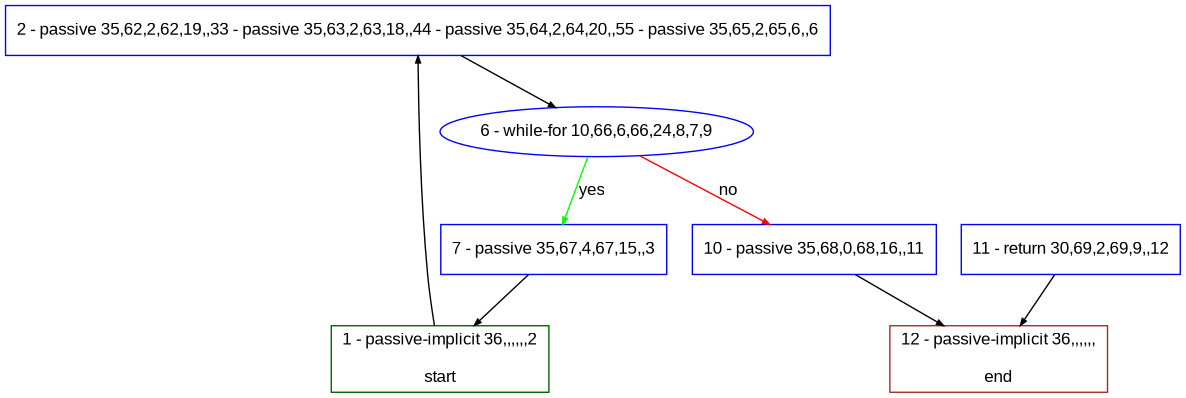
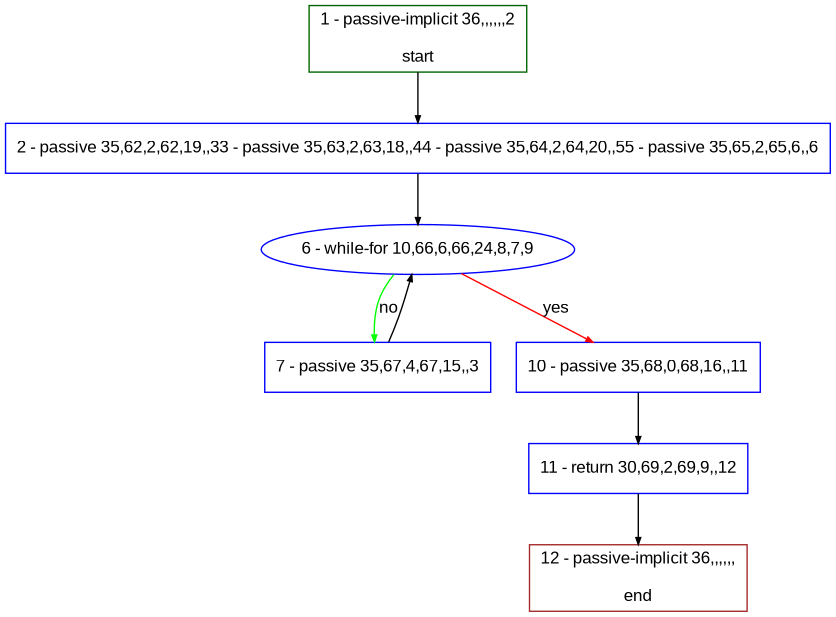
(592, 191) -> (389, 308)
(728, 191) -> (556, 308)
(504, 297) -> (400, 312)
(896, 298) -> (638, 414)
